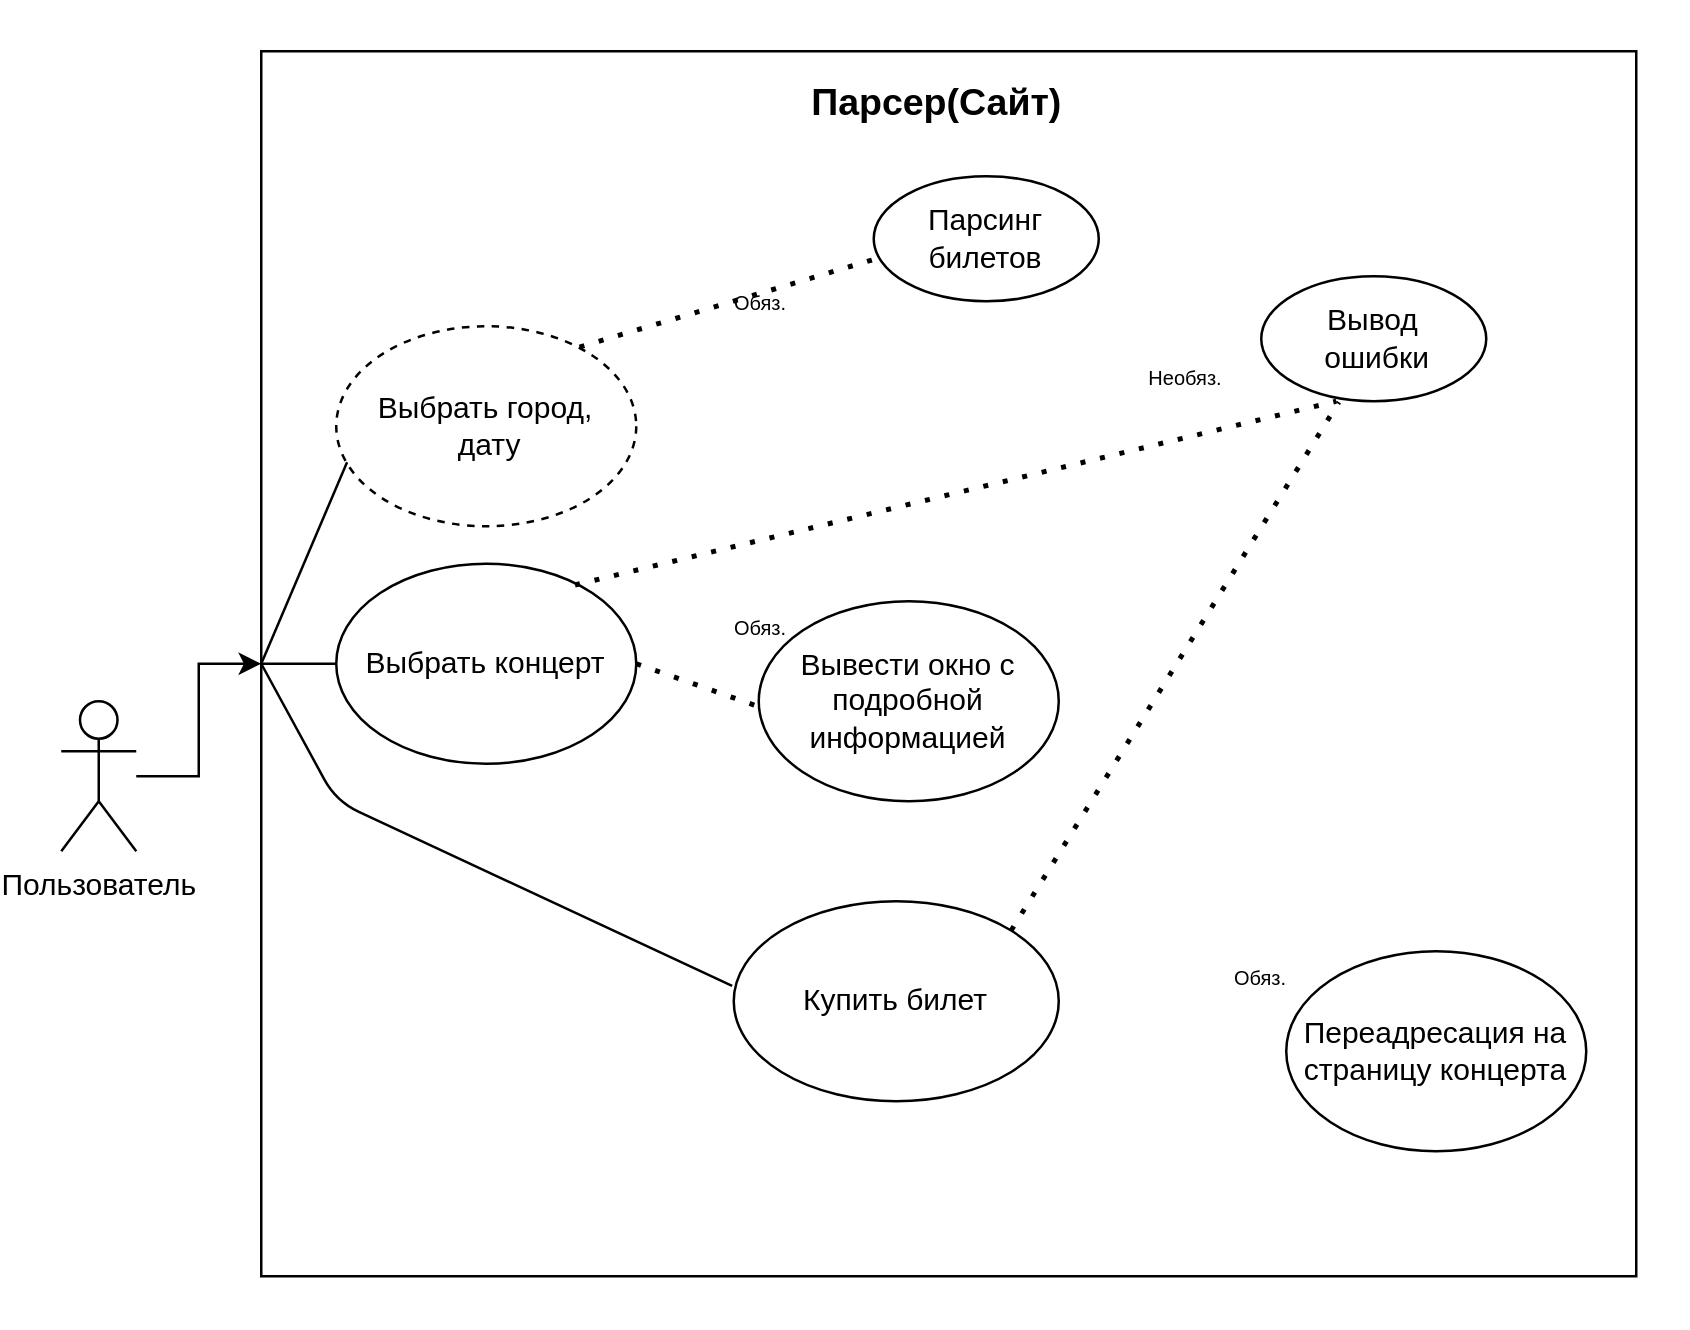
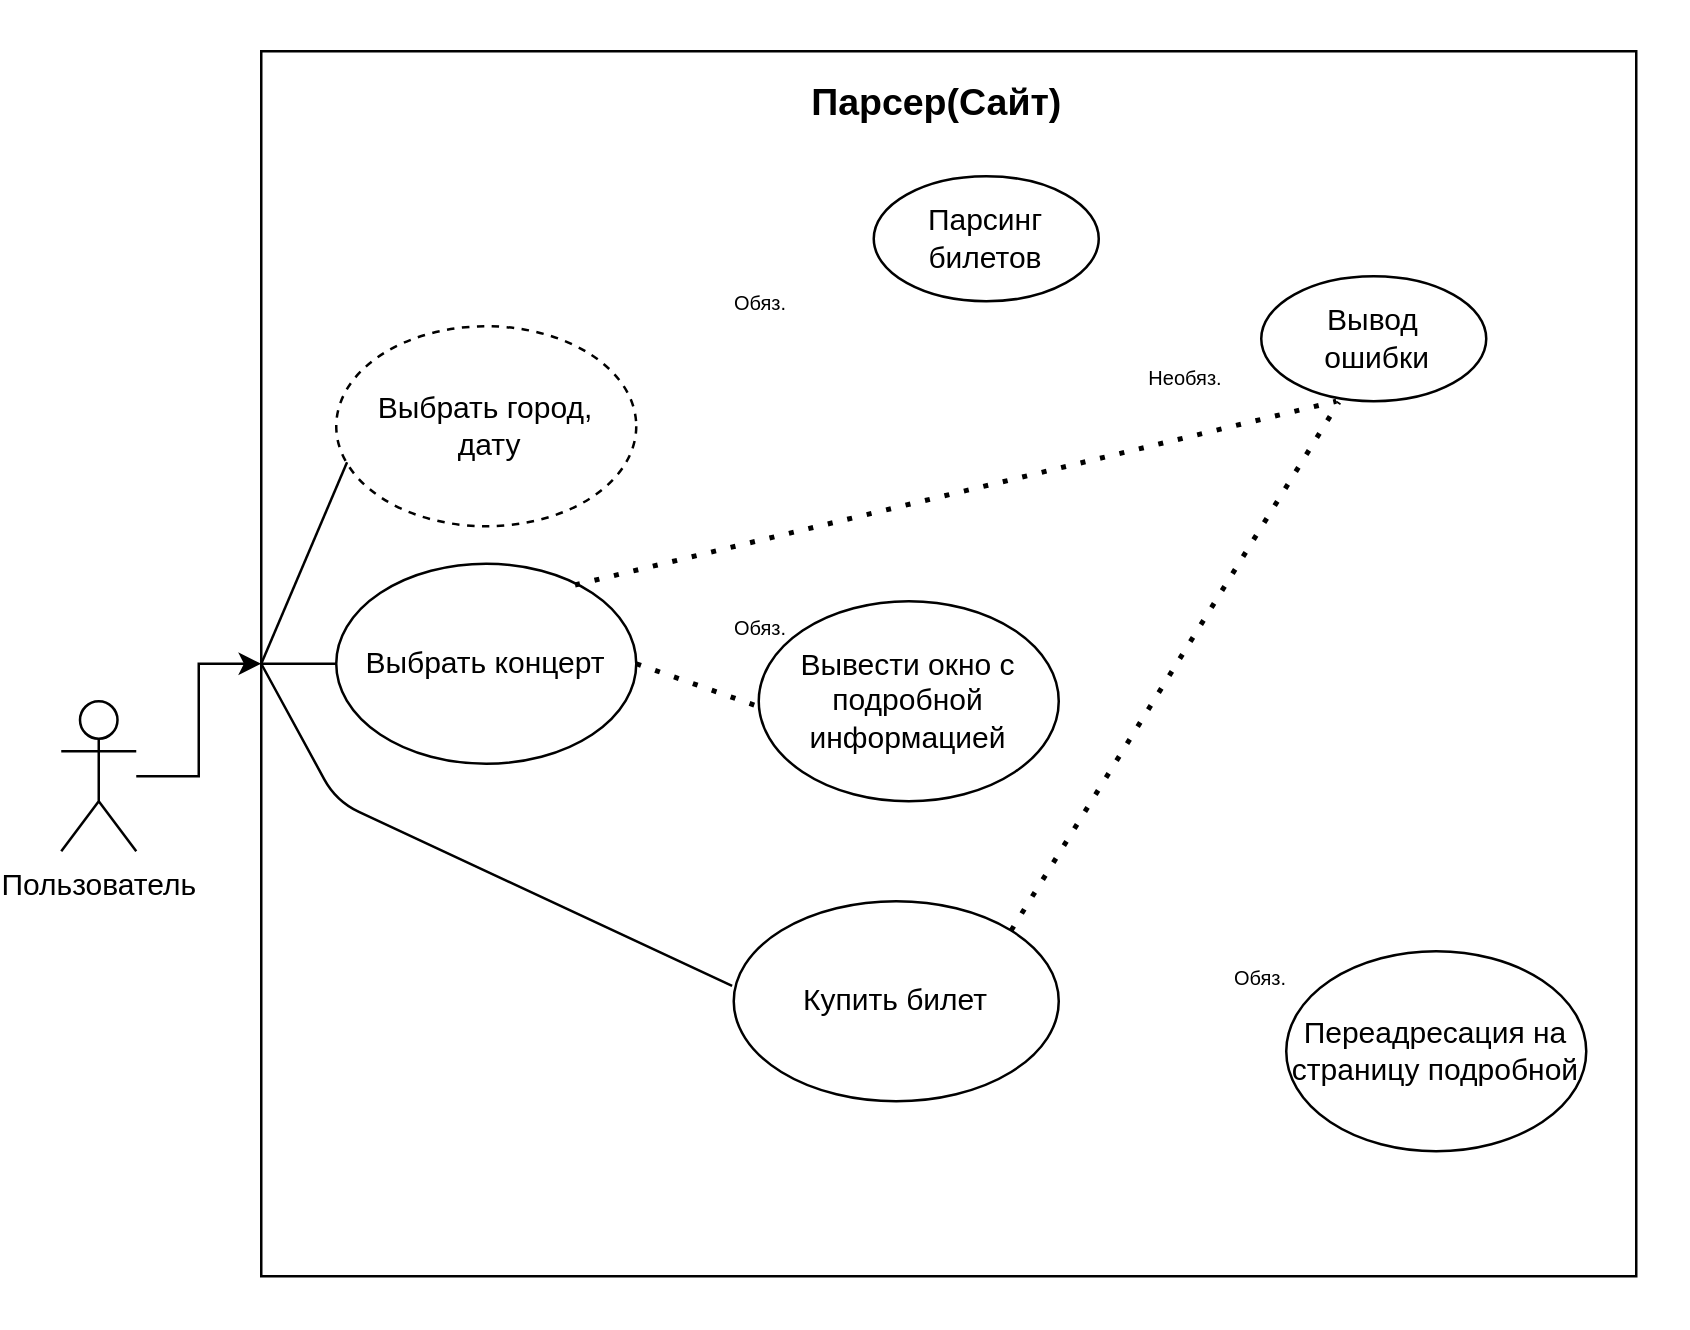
(601, 341) -> none
(1436, 1051) -> (1436, 1051)
